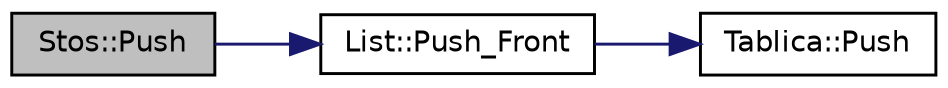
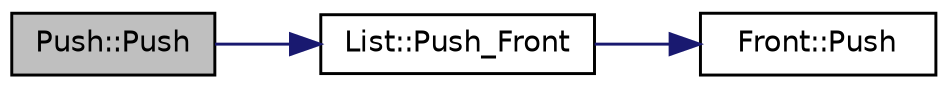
(113, 44) -> (113, 44)
(818, 44) -> (818, 44)
